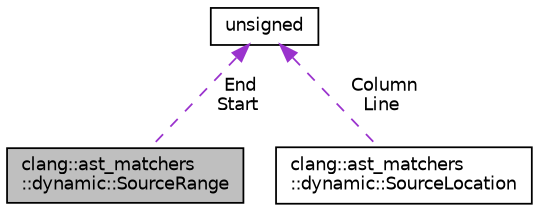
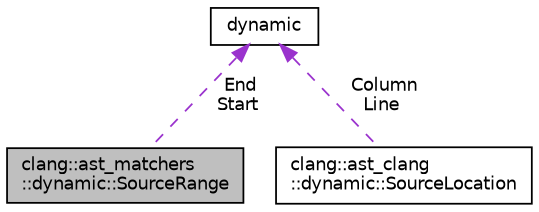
(265, 26) -> (265, 26)
(404, 176) -> (404, 176)
